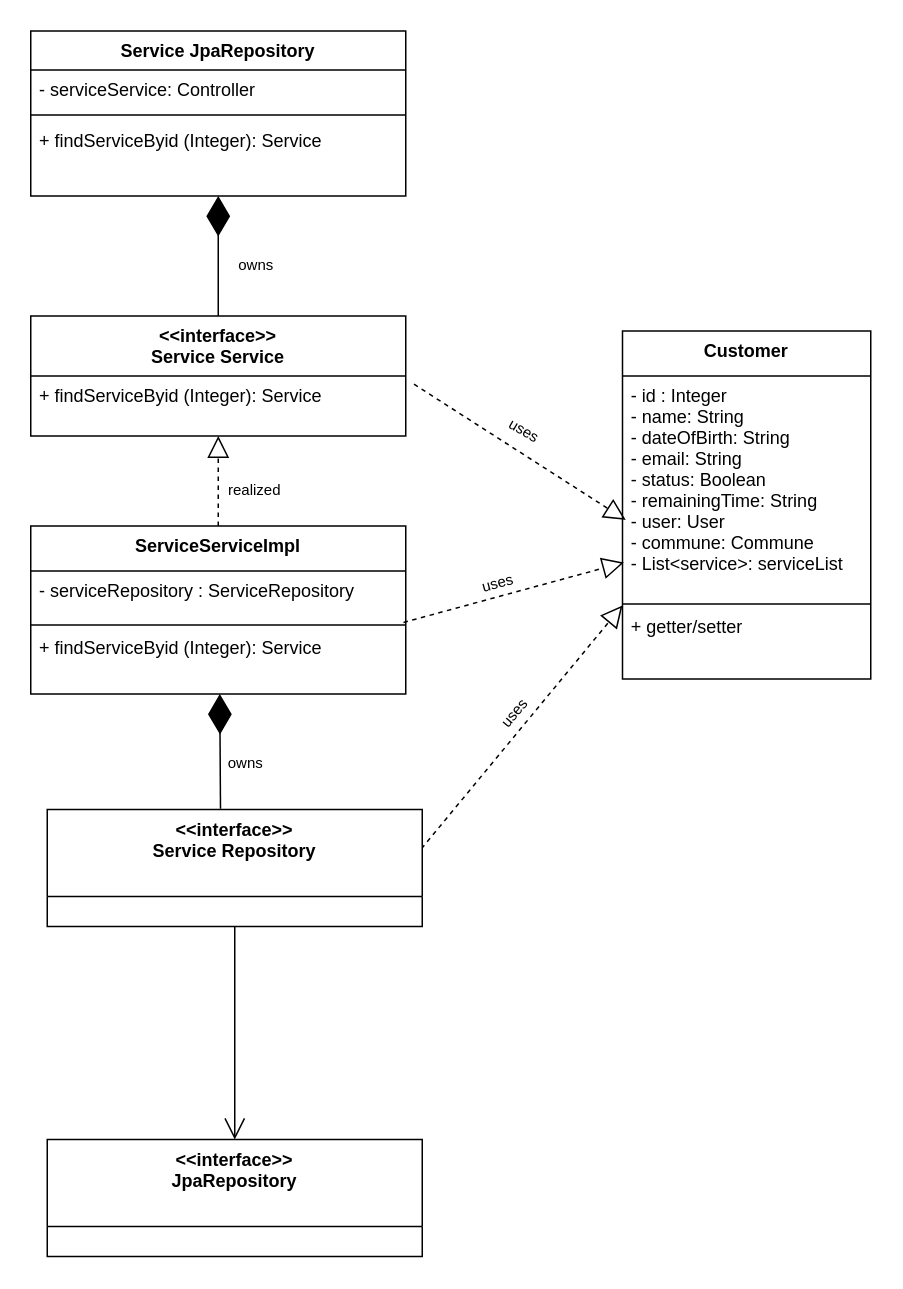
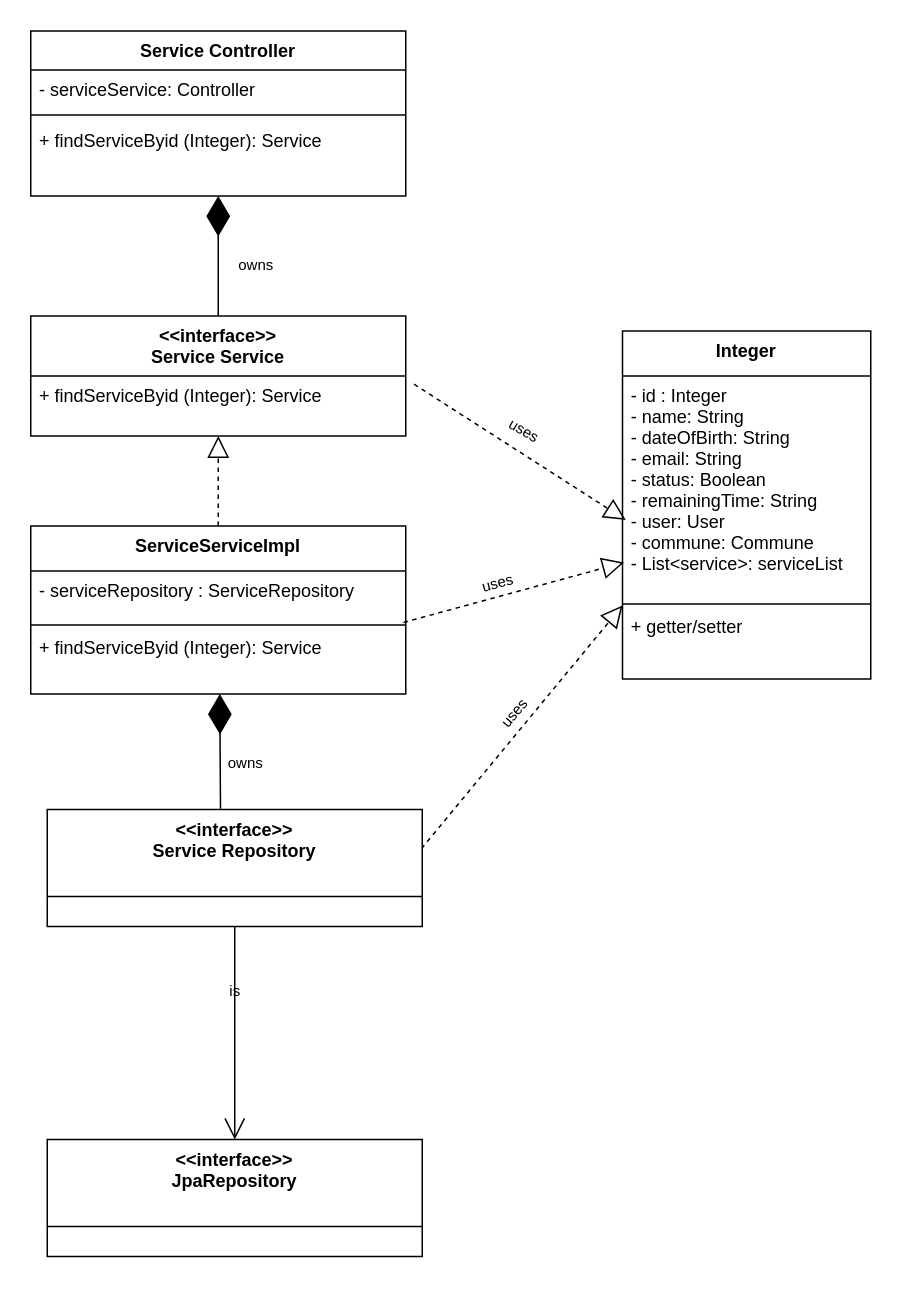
(218, 51) -> (218, 51)
(746, 351) -> (746, 351)
(254, 490) -> none
none -> (235, 991)
